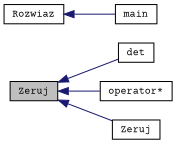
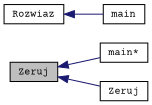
(136, 53) -> none
(136, 91) -> (124, 53)
